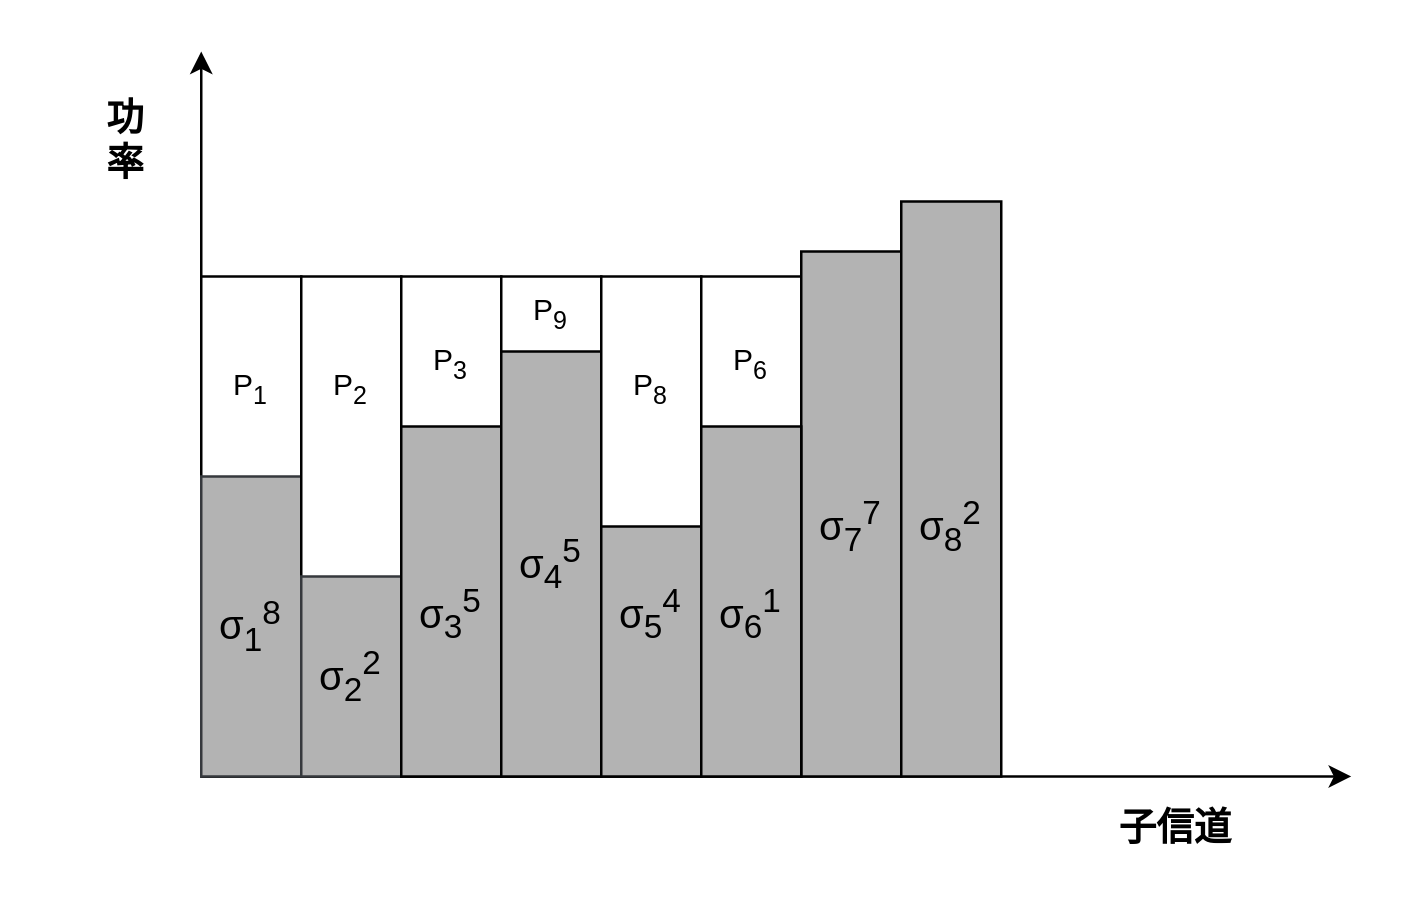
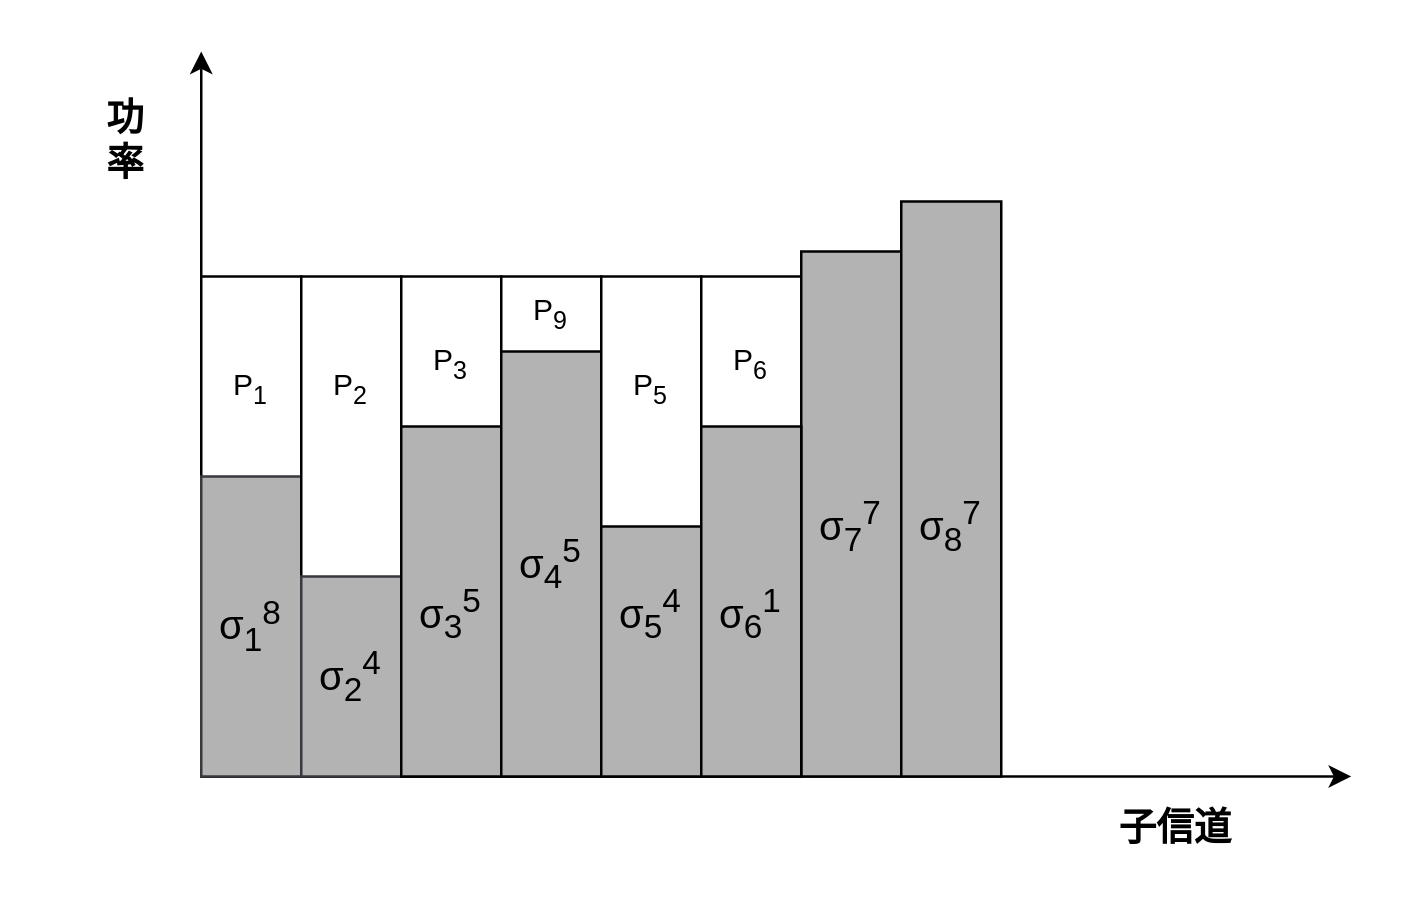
(651, 389) -> (651, 389)
(951, 526) -> (951, 526)
(351, 676) -> (351, 676)
